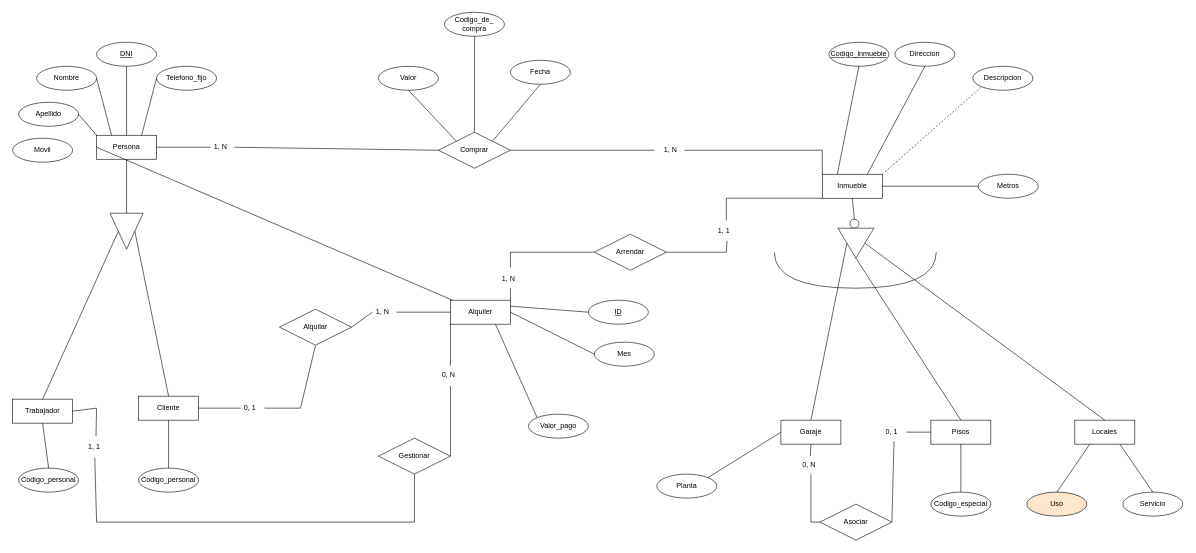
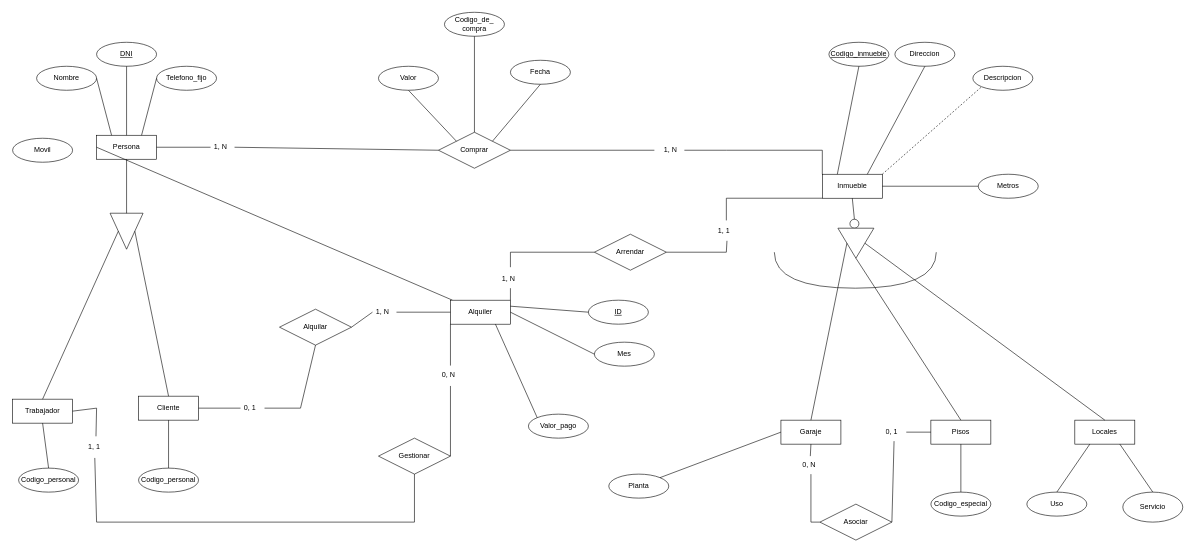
(48, 114) -> none
(87, 124) -> none
(687, 486) -> (639, 486)
(1057, 504) -> (1057, 504)
(1153, 504) -> (1153, 507)
